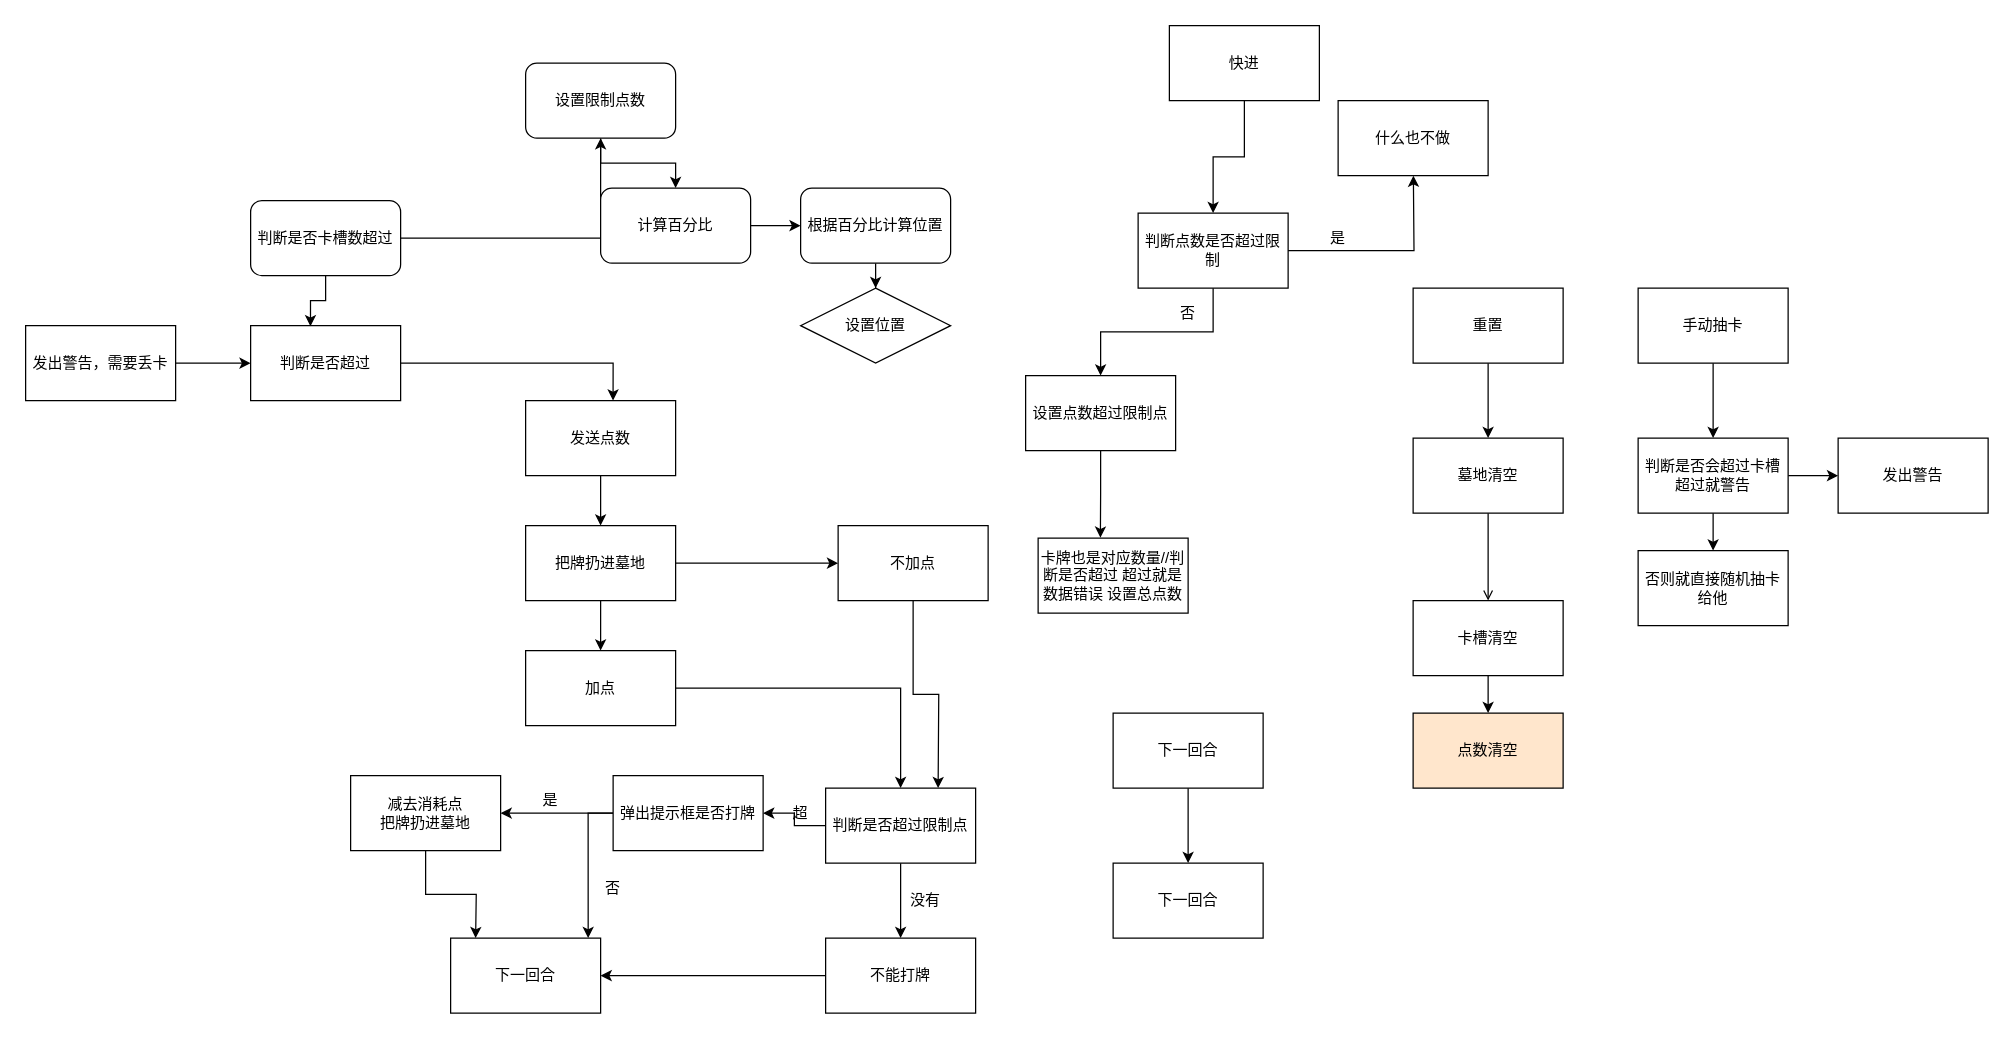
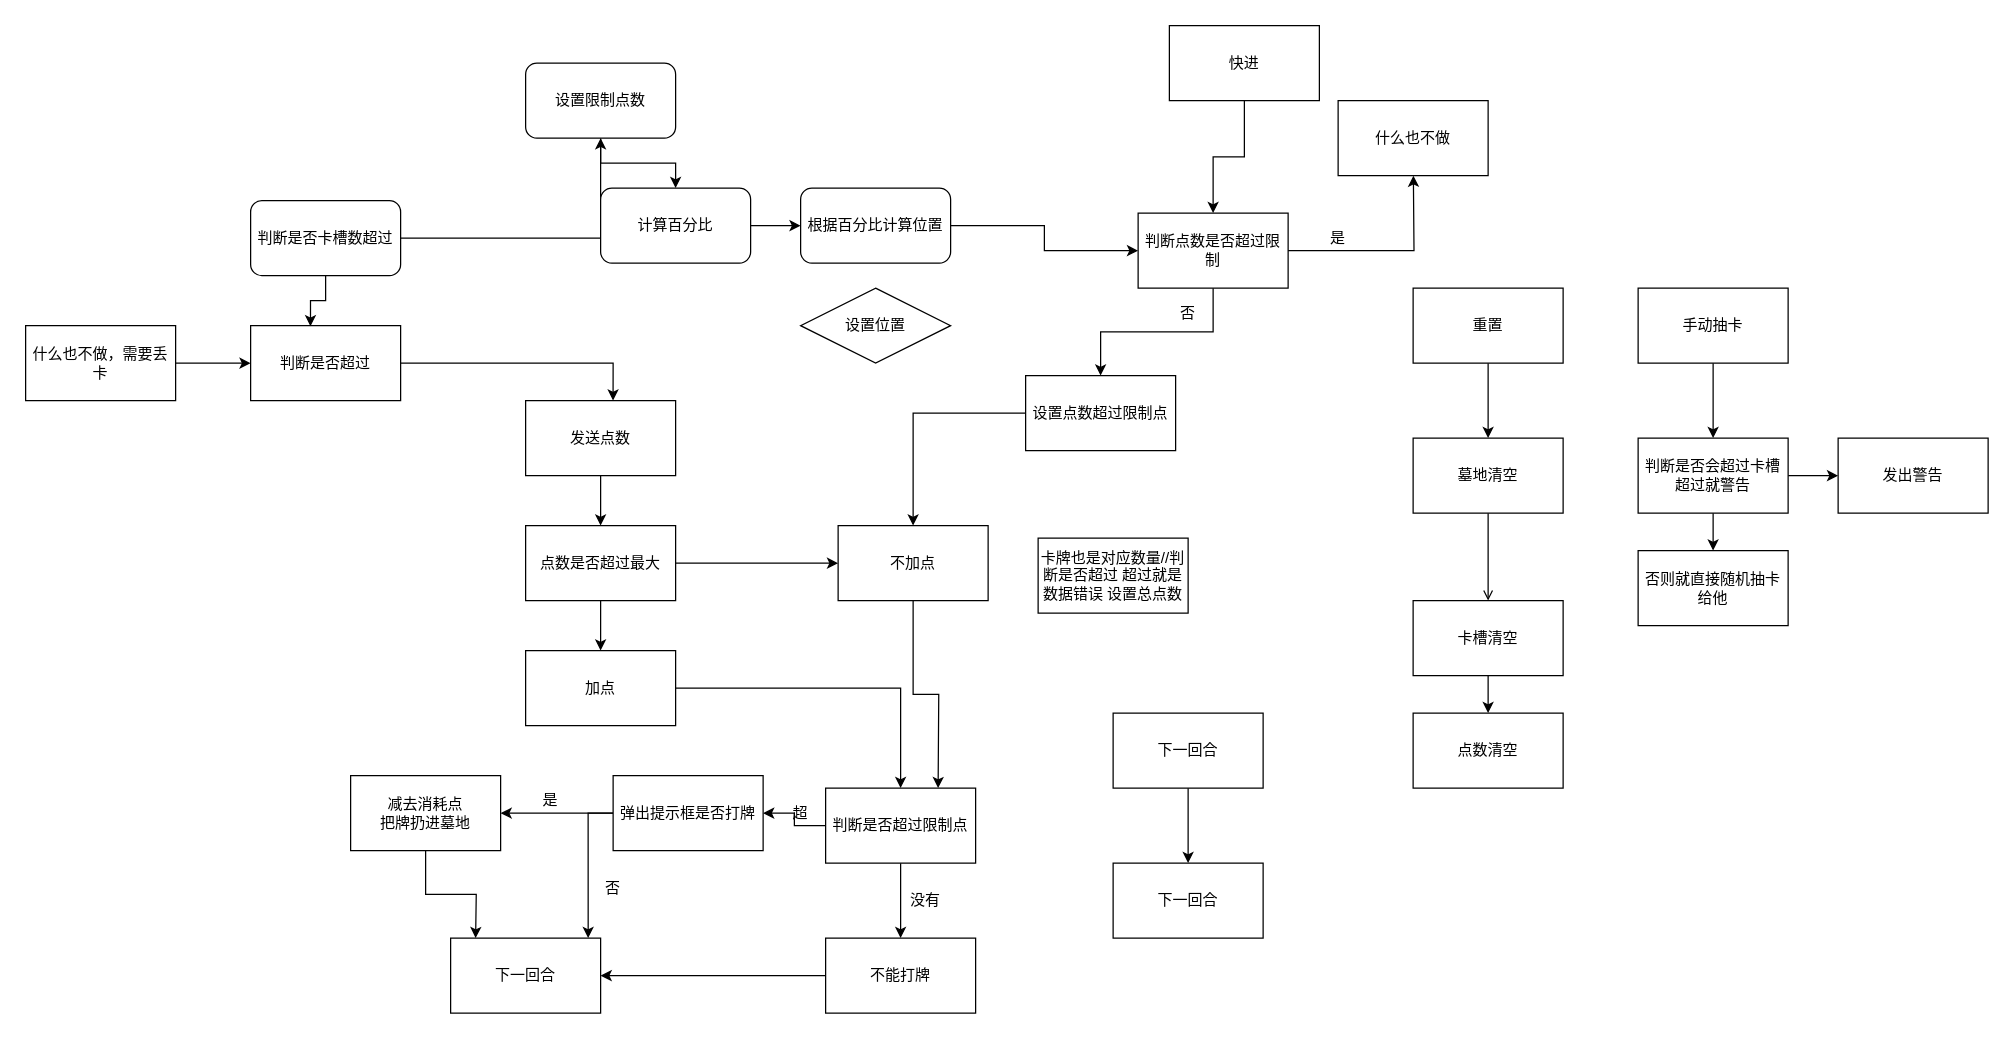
(876, 280) -> (1044, 234)
(101, 363) -> (101, 363)
(1101, 490) -> (917, 413)
(601, 563) -> (601, 563)
(1488, 751) -> (1488, 751)
